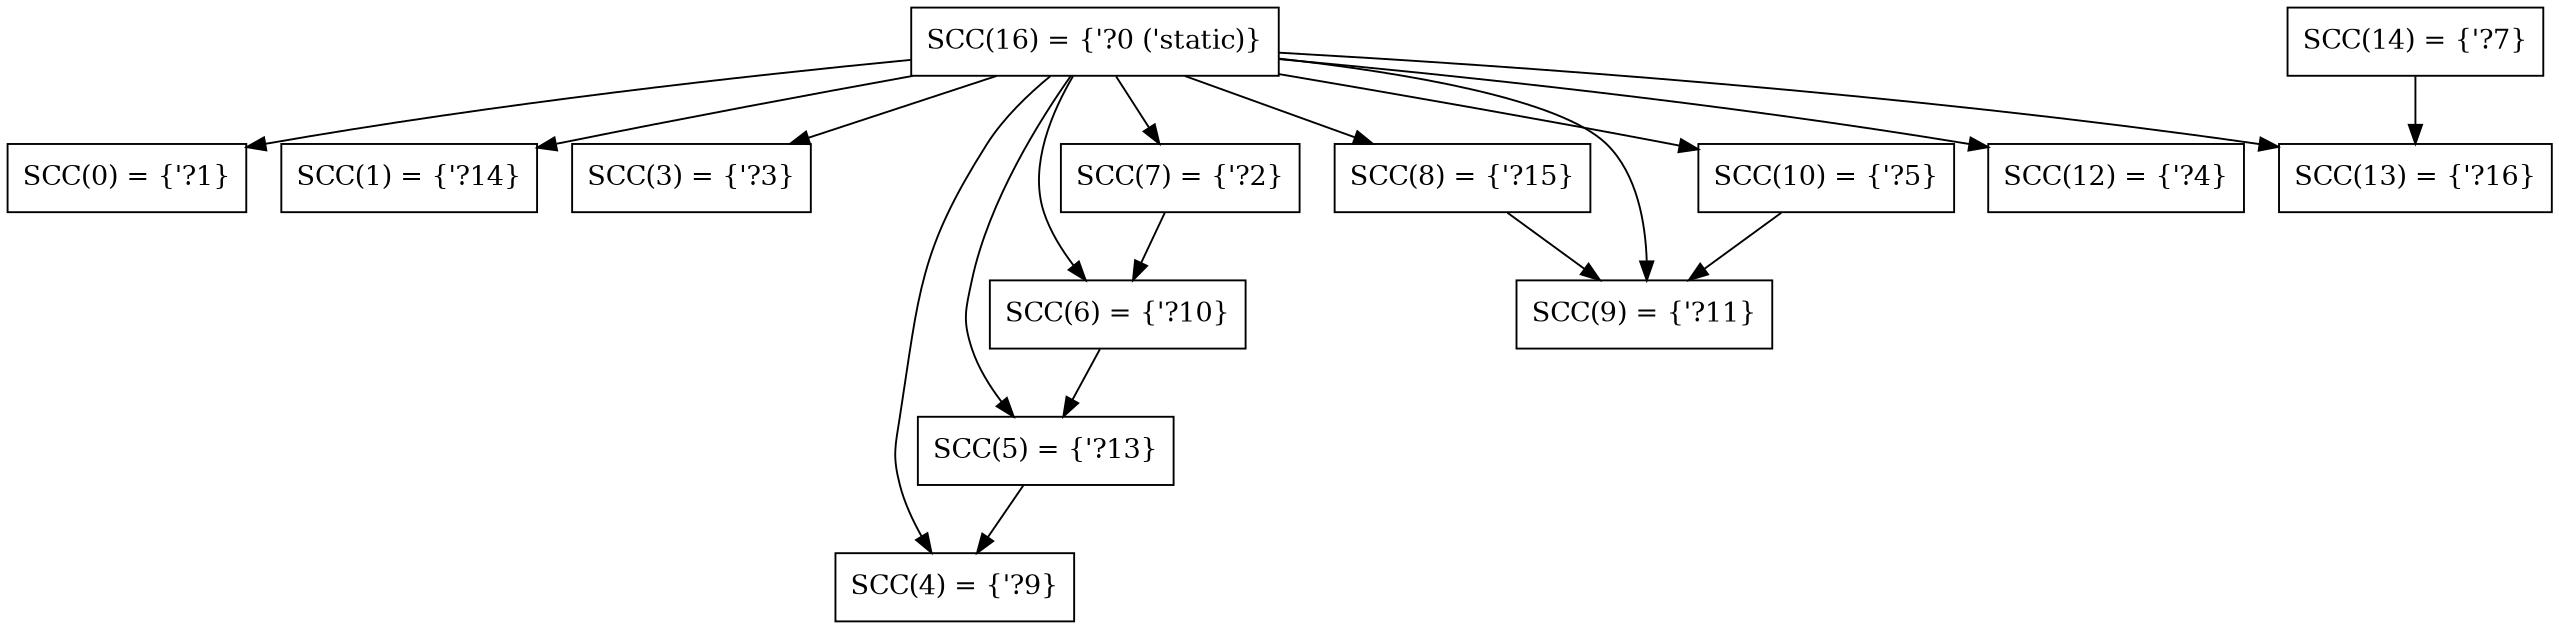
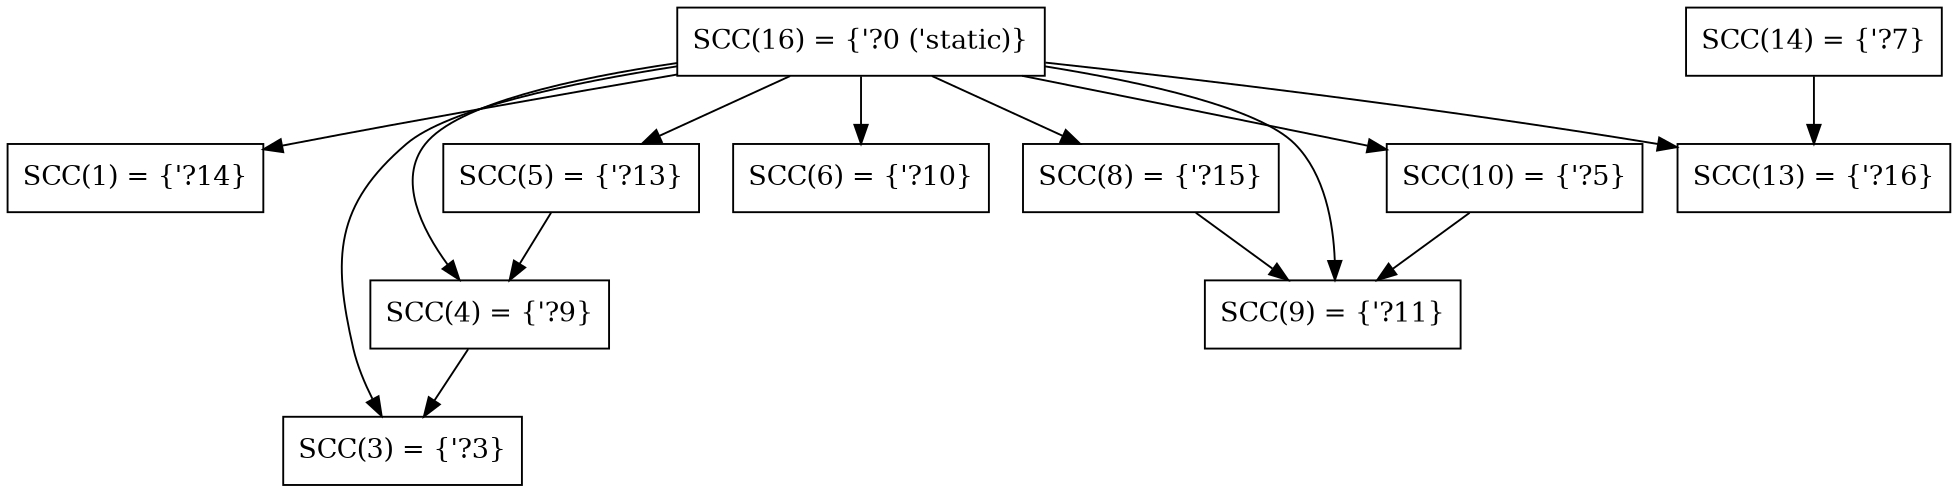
(127, 178) -> none
(1180, 178) -> none
(2116, 178) -> none
(1086, 374) -> none
none -> (451, 375)
